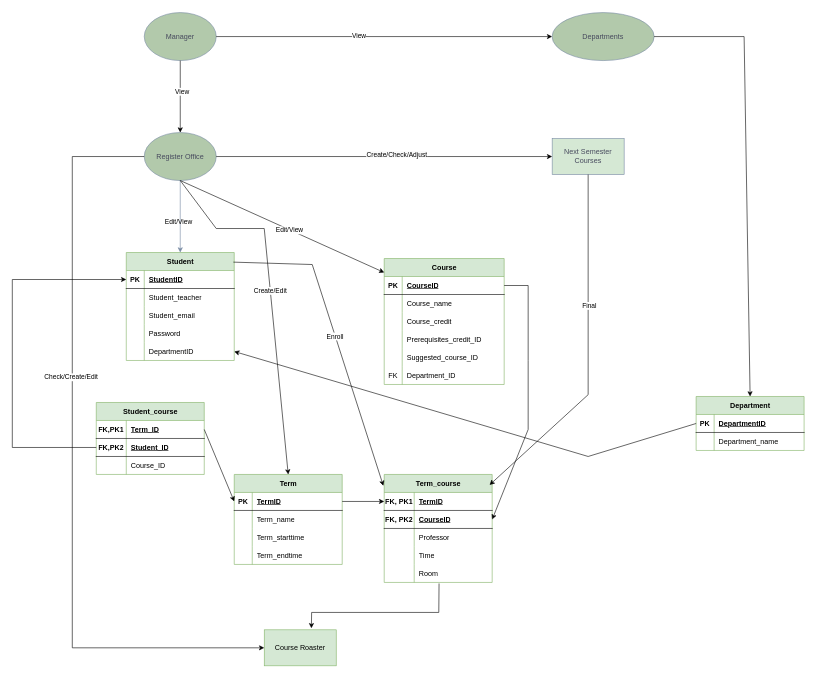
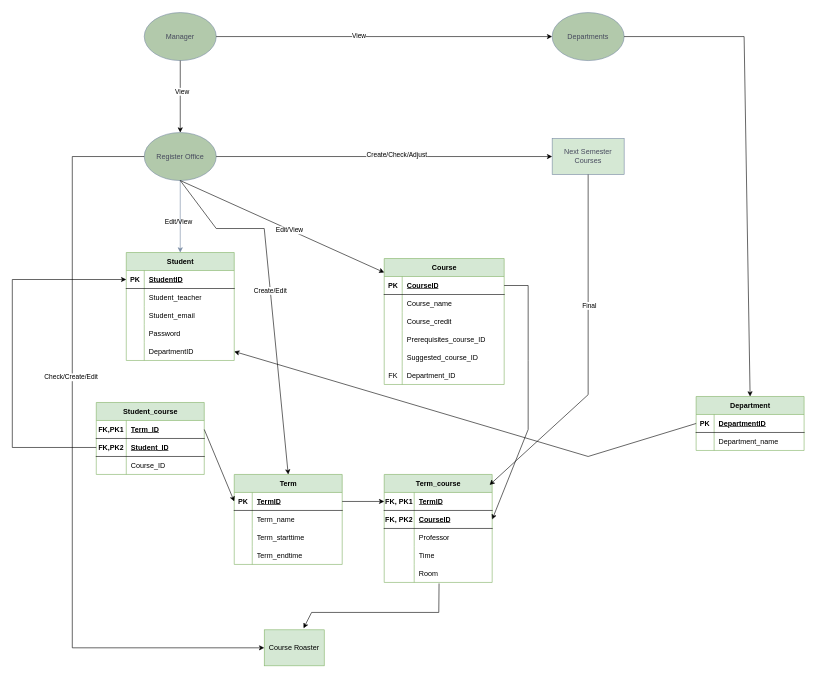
(603, 36) -> (588, 36)
(451, 339) -> (452, 339)
(346, 369) -> none
(300, 648) -> (294, 648)
